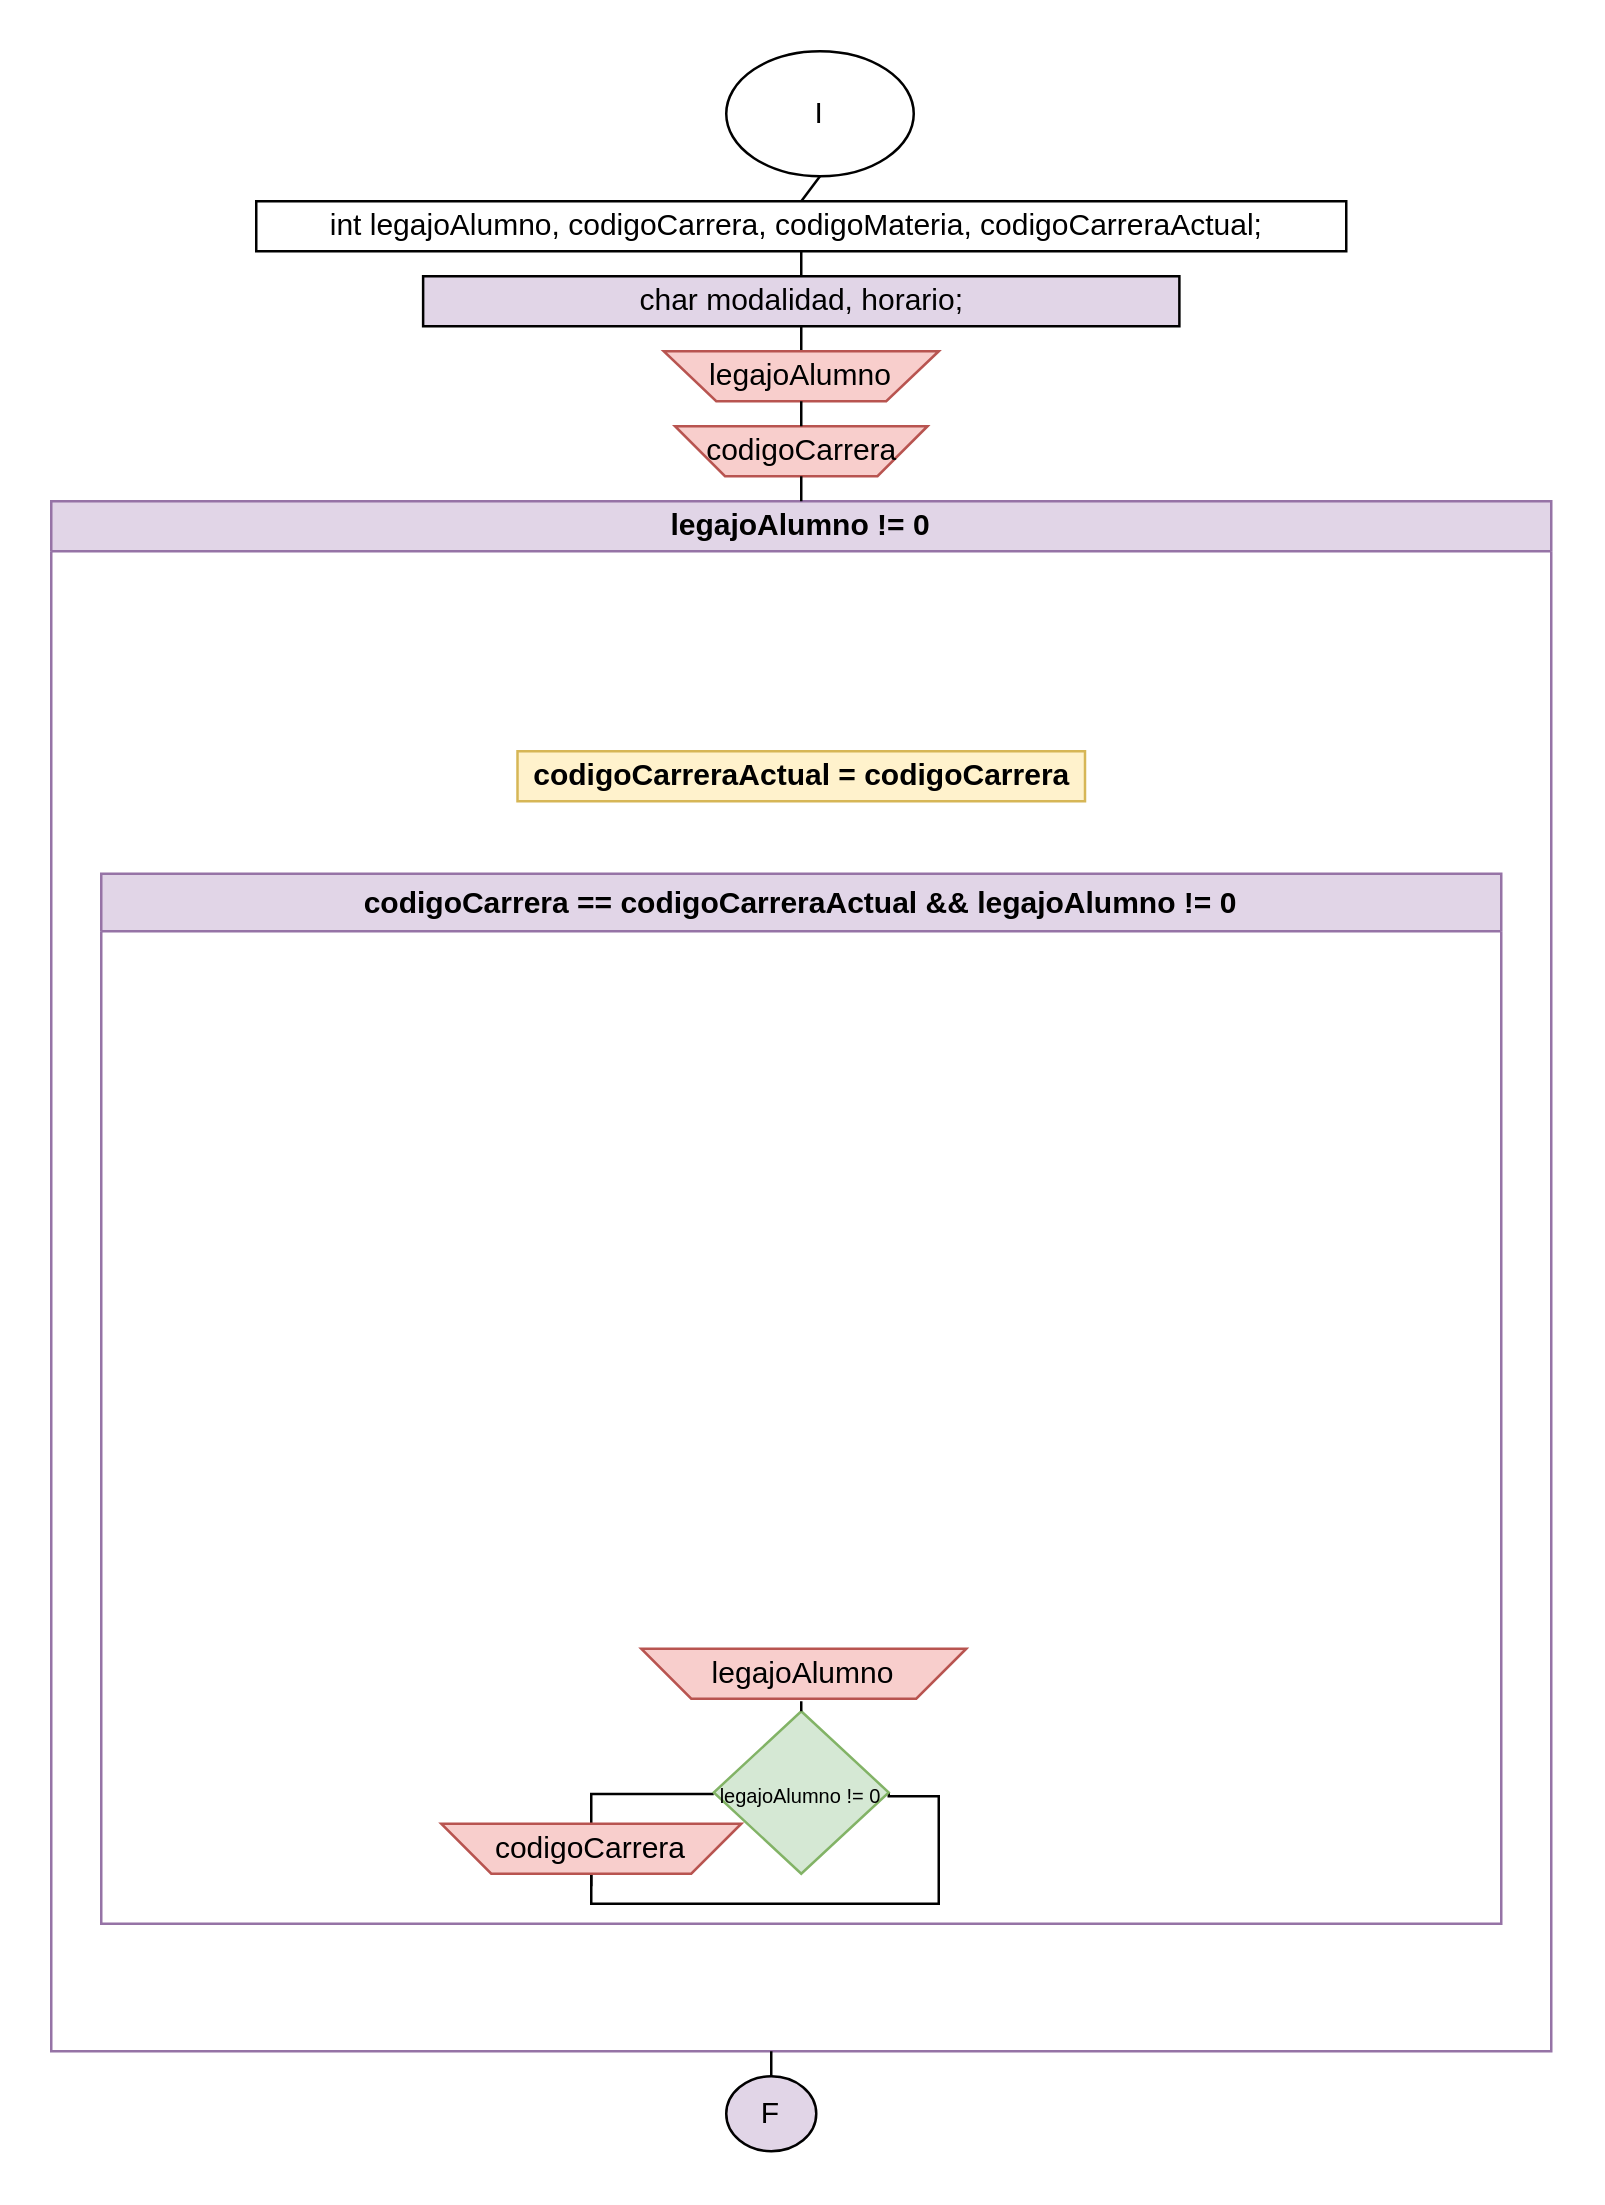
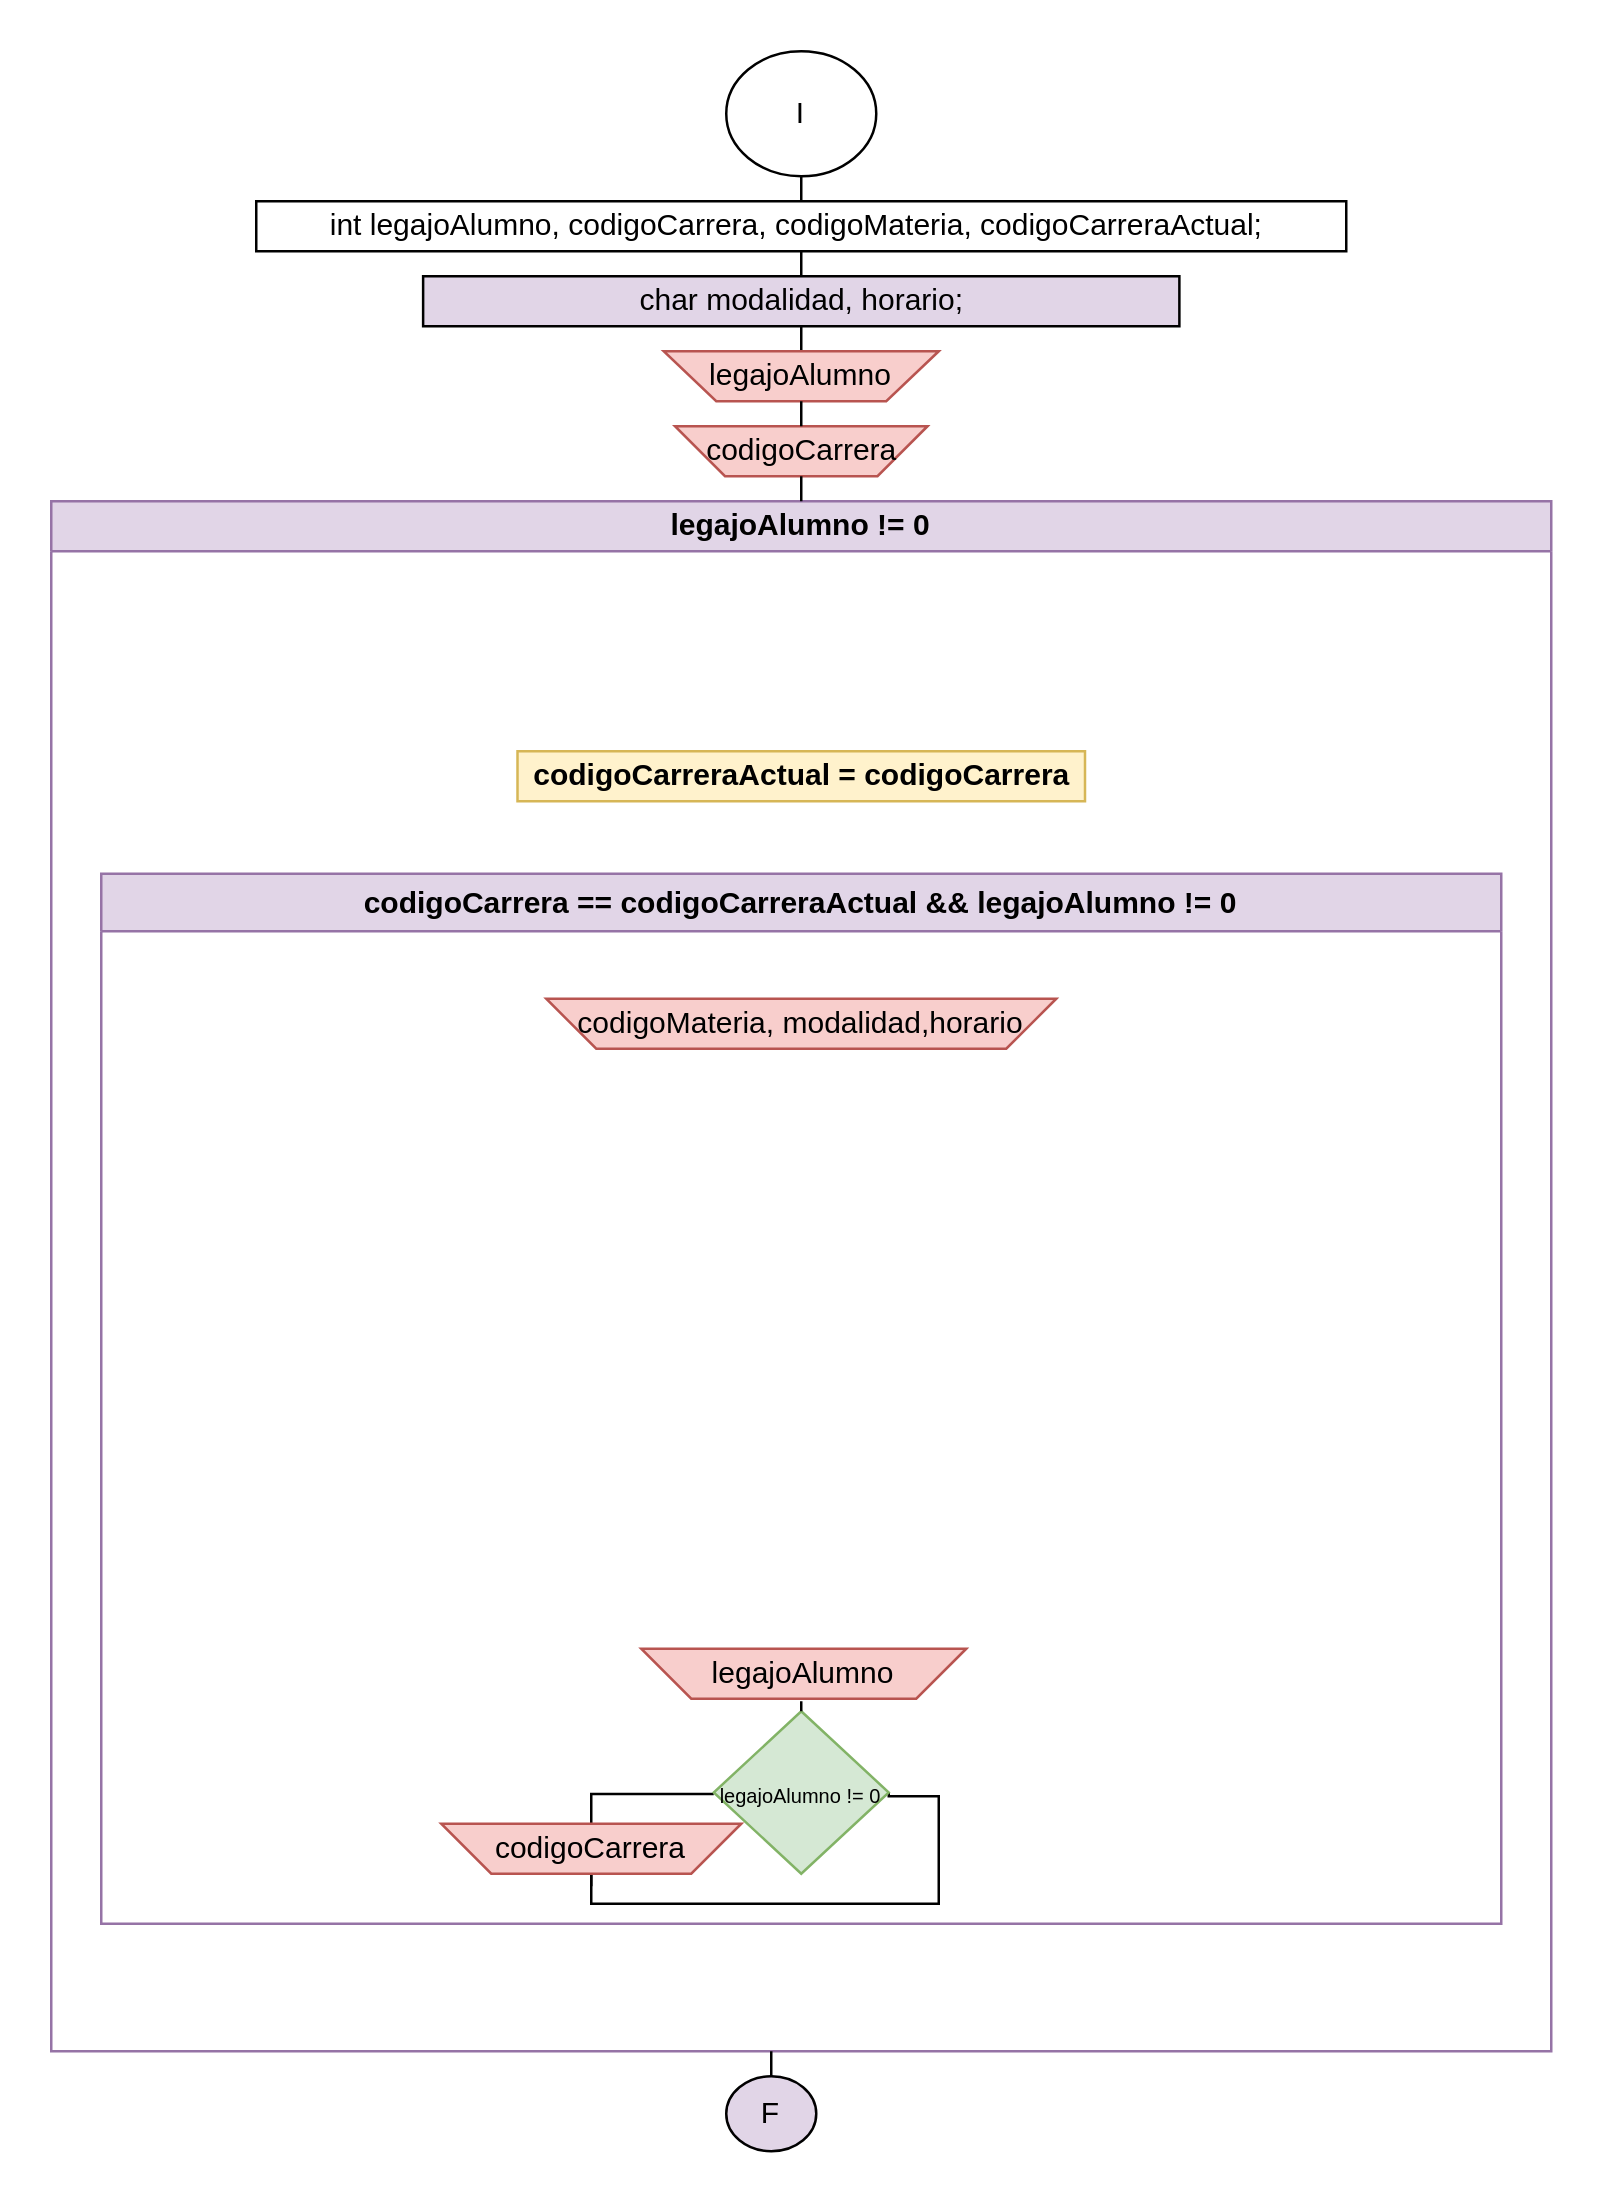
(820, 114) -> (801, 114)
none -> (801, 1024)
